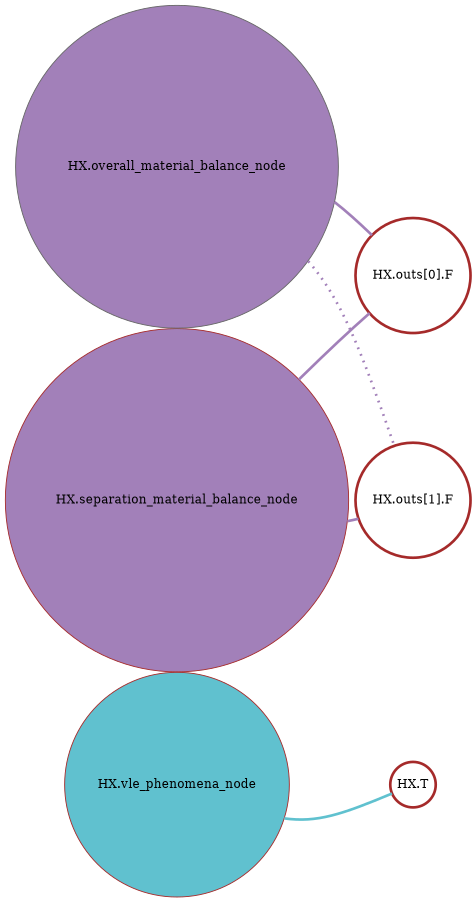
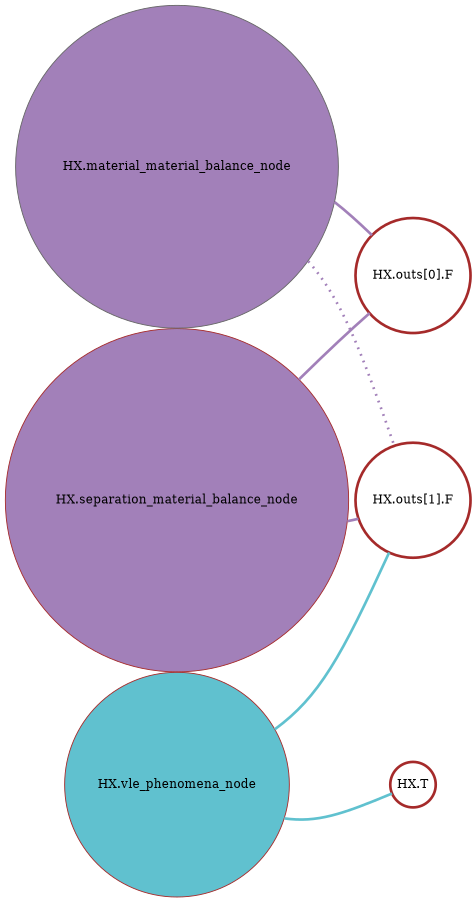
(177, 167) -> (177, 167)
none -> (342, 648)
